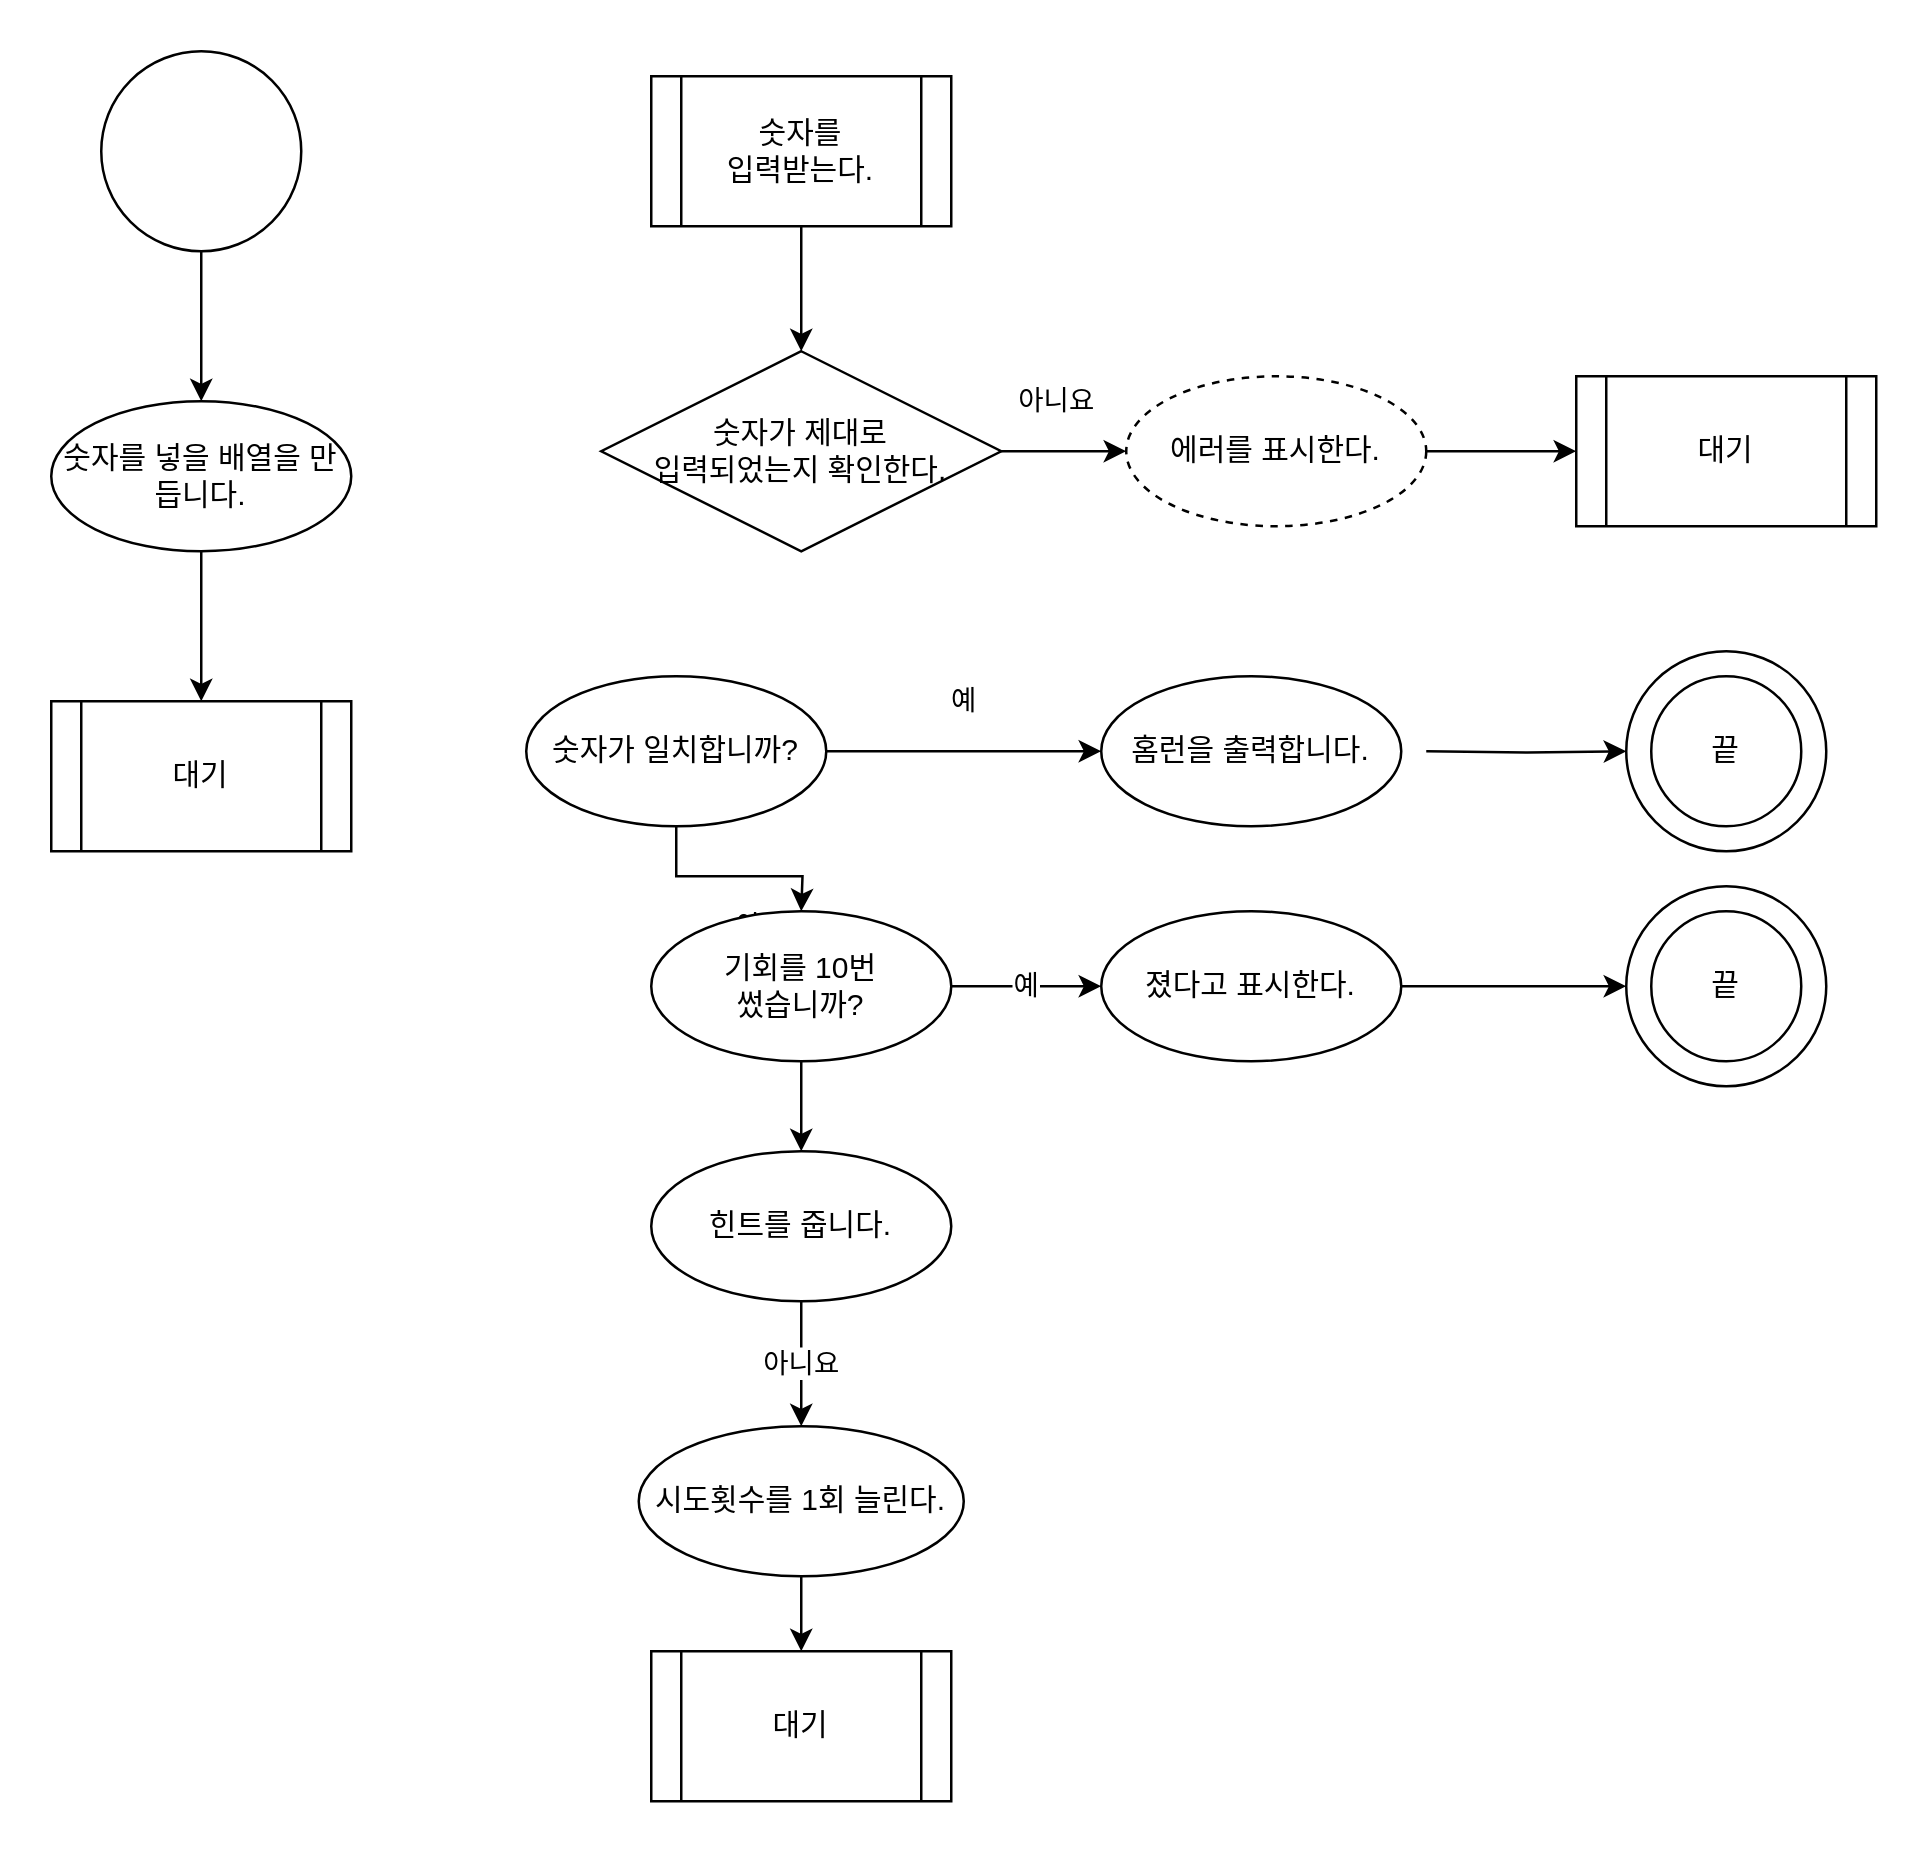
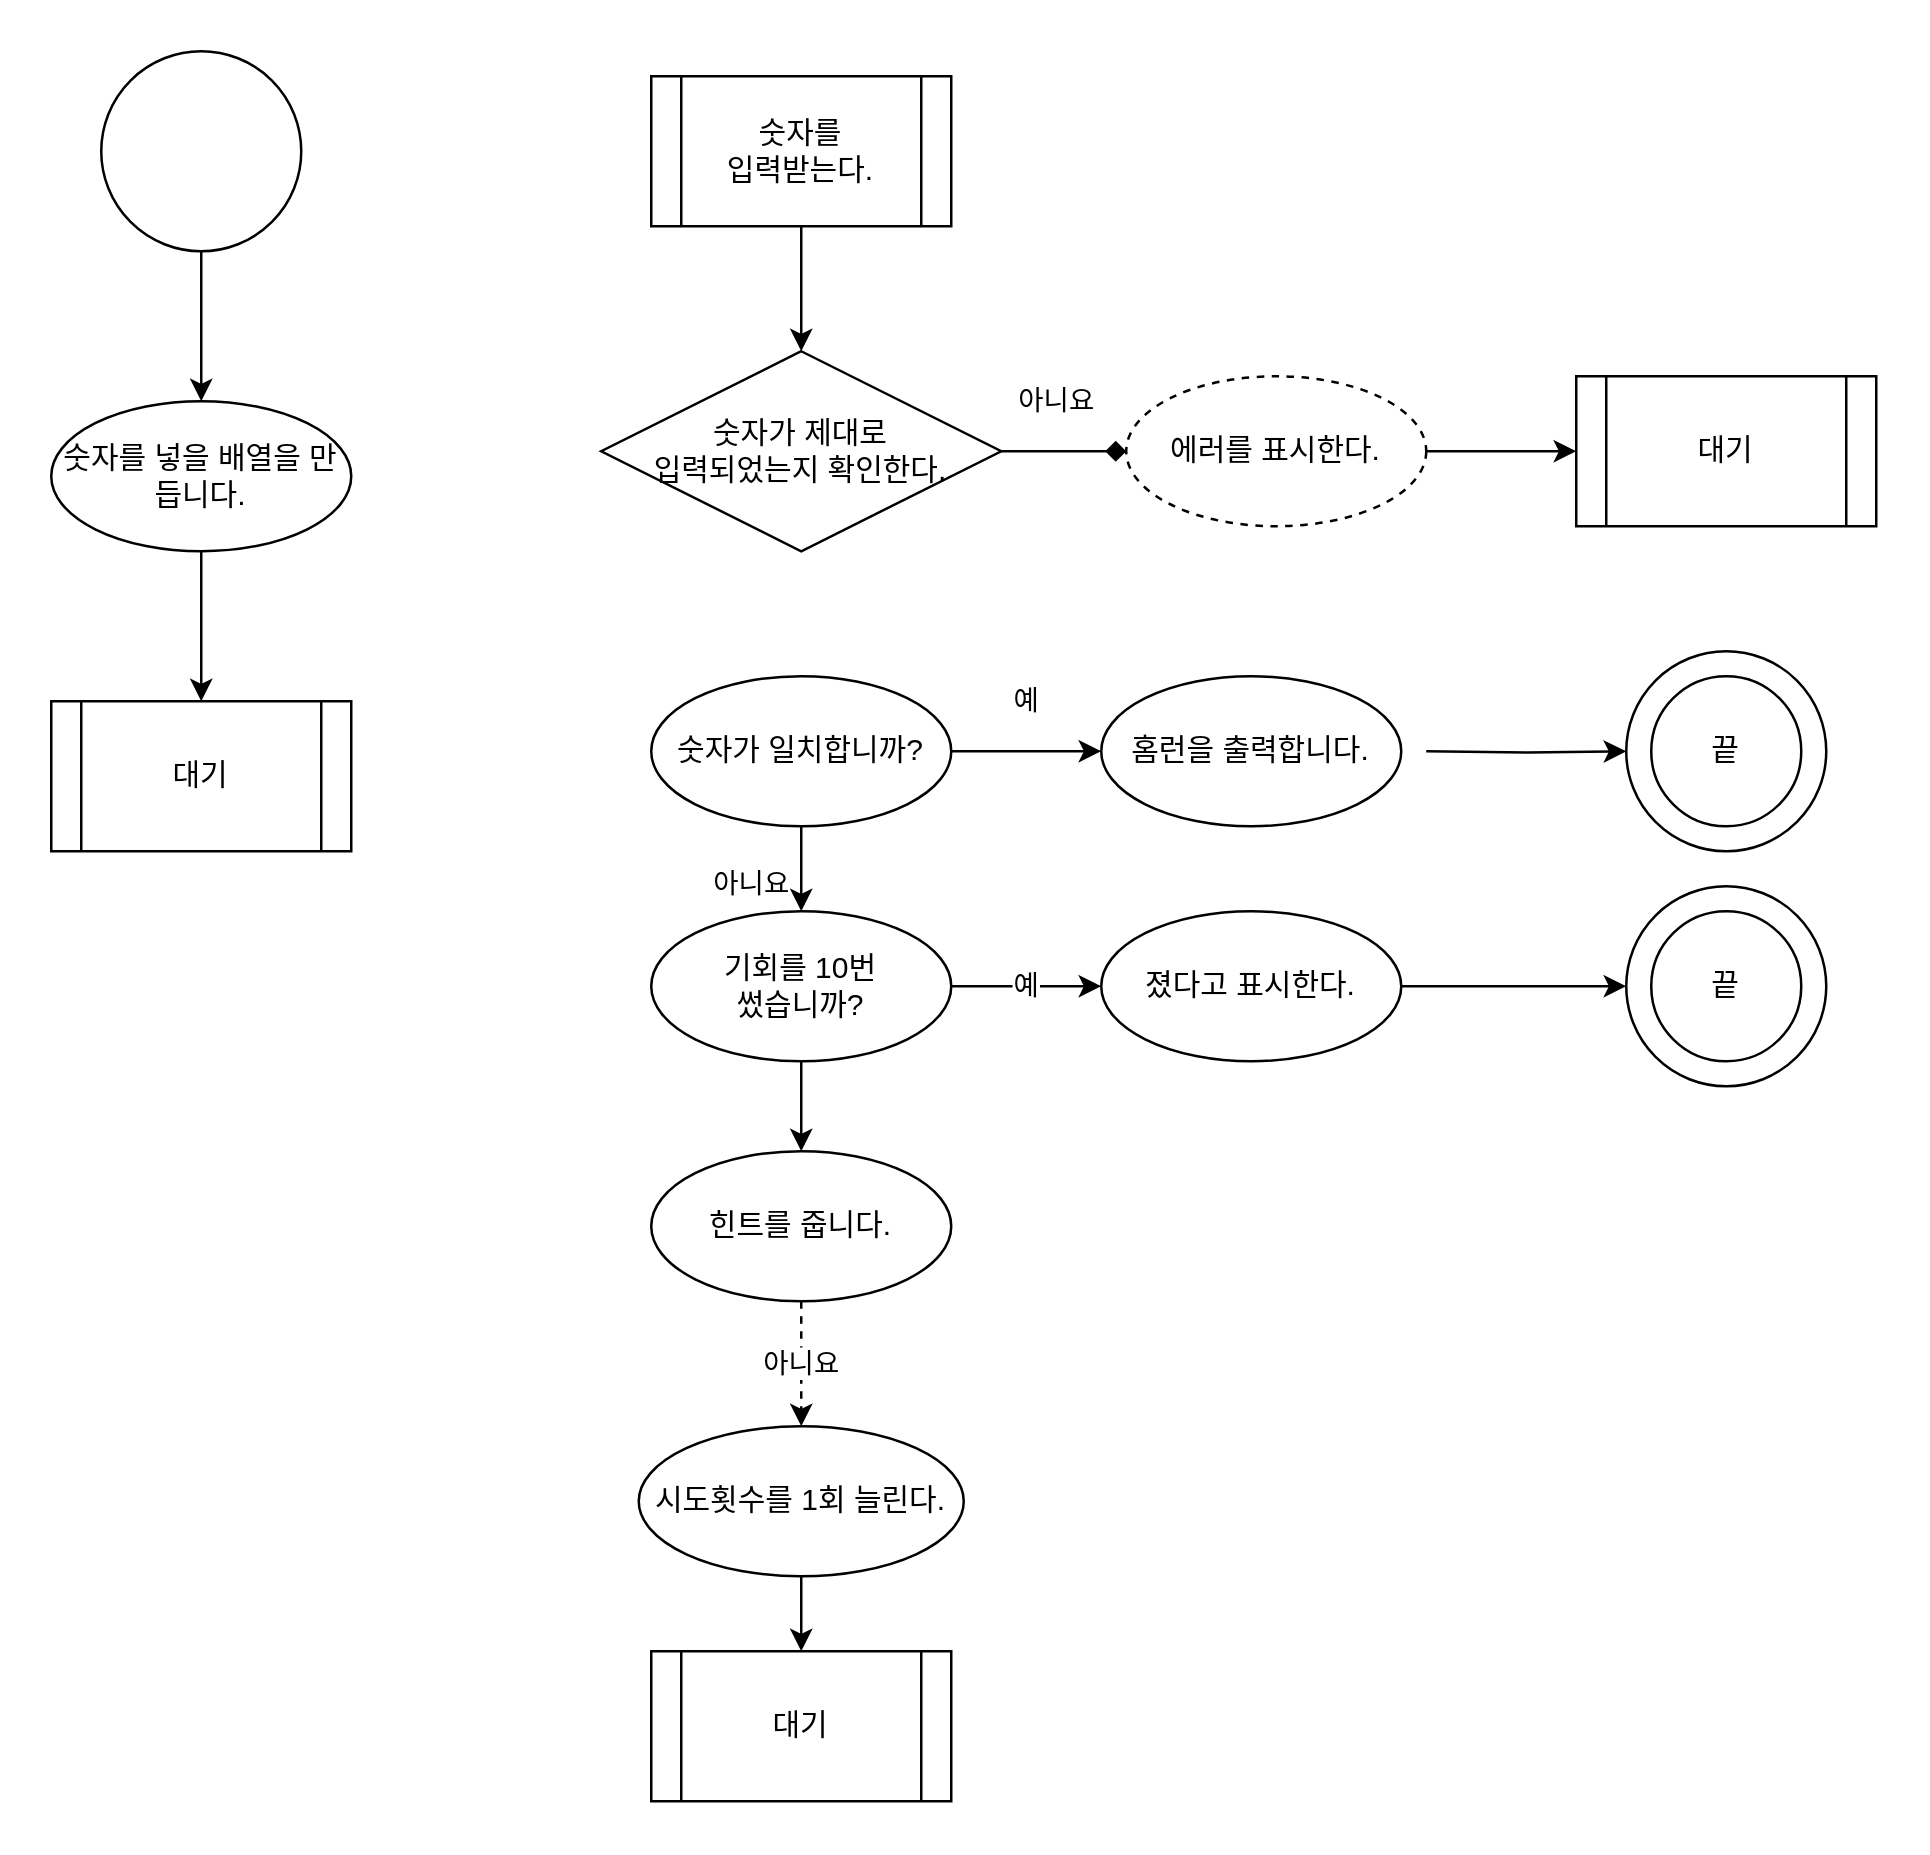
(1107, 451) -> (1106, 451)
(676, 751) -> (801, 751)
(801, 1327) -> (801, 1327)
